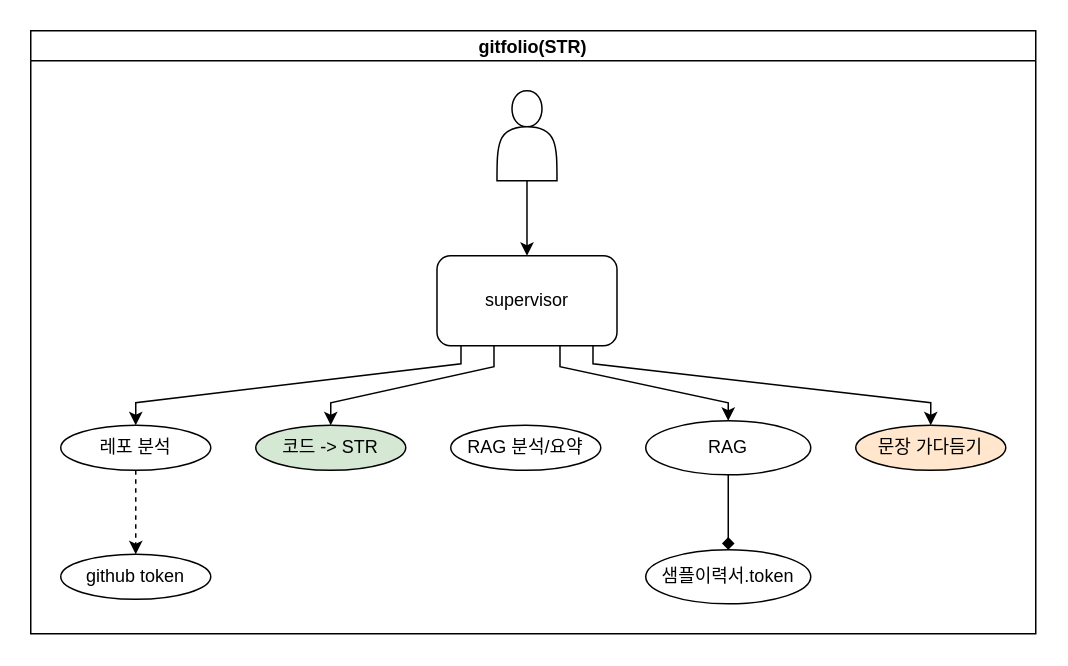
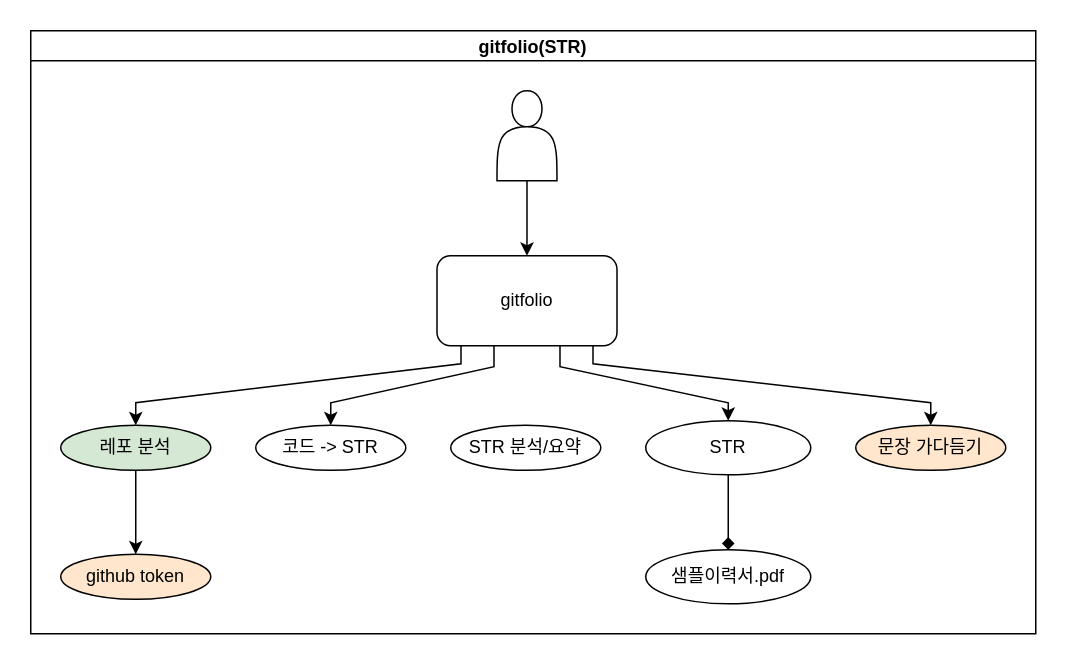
(527, 301) -> (527, 301)
(136, 448) -> (136, 448)
(331, 448) -> (331, 448)
(526, 448) -> (526, 448)
(728, 448) -> (728, 448)
(136, 507) -> (136, 507)
(136, 577) -> (136, 577)
(728, 577) -> (728, 577)
